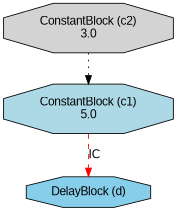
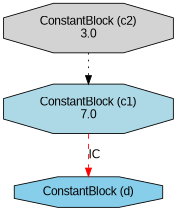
(88, 109) -> (88, 109)
(88, 192) -> (88, 192)
